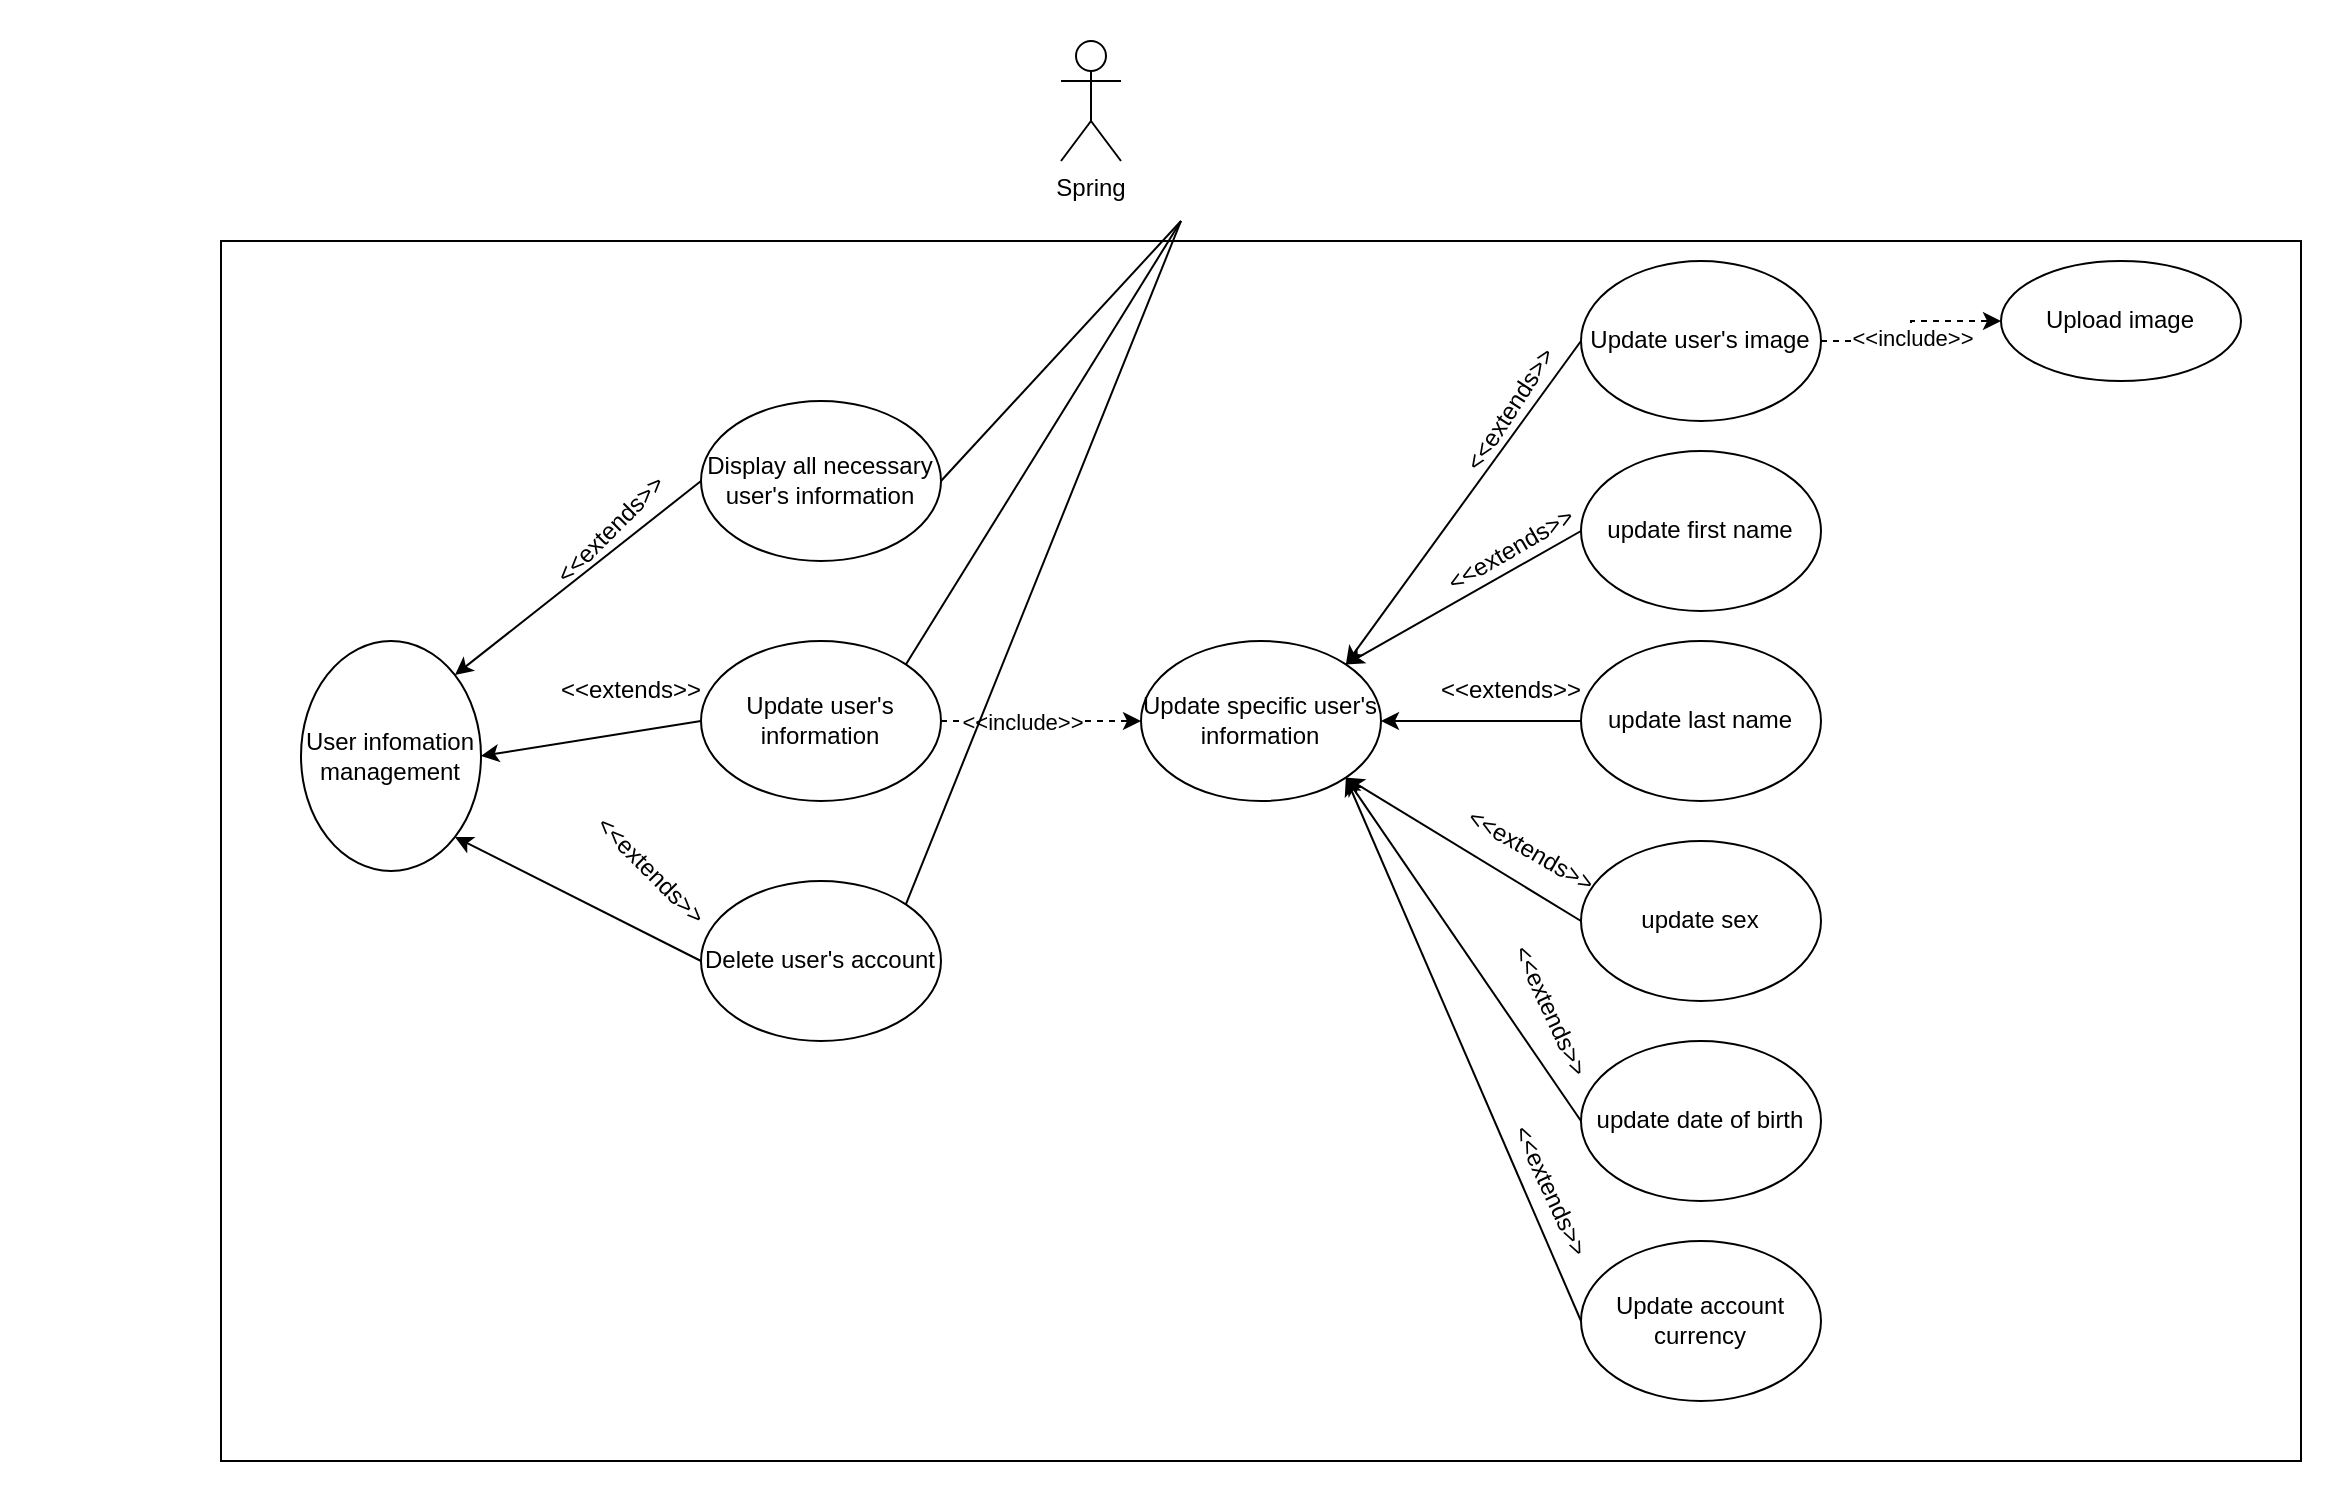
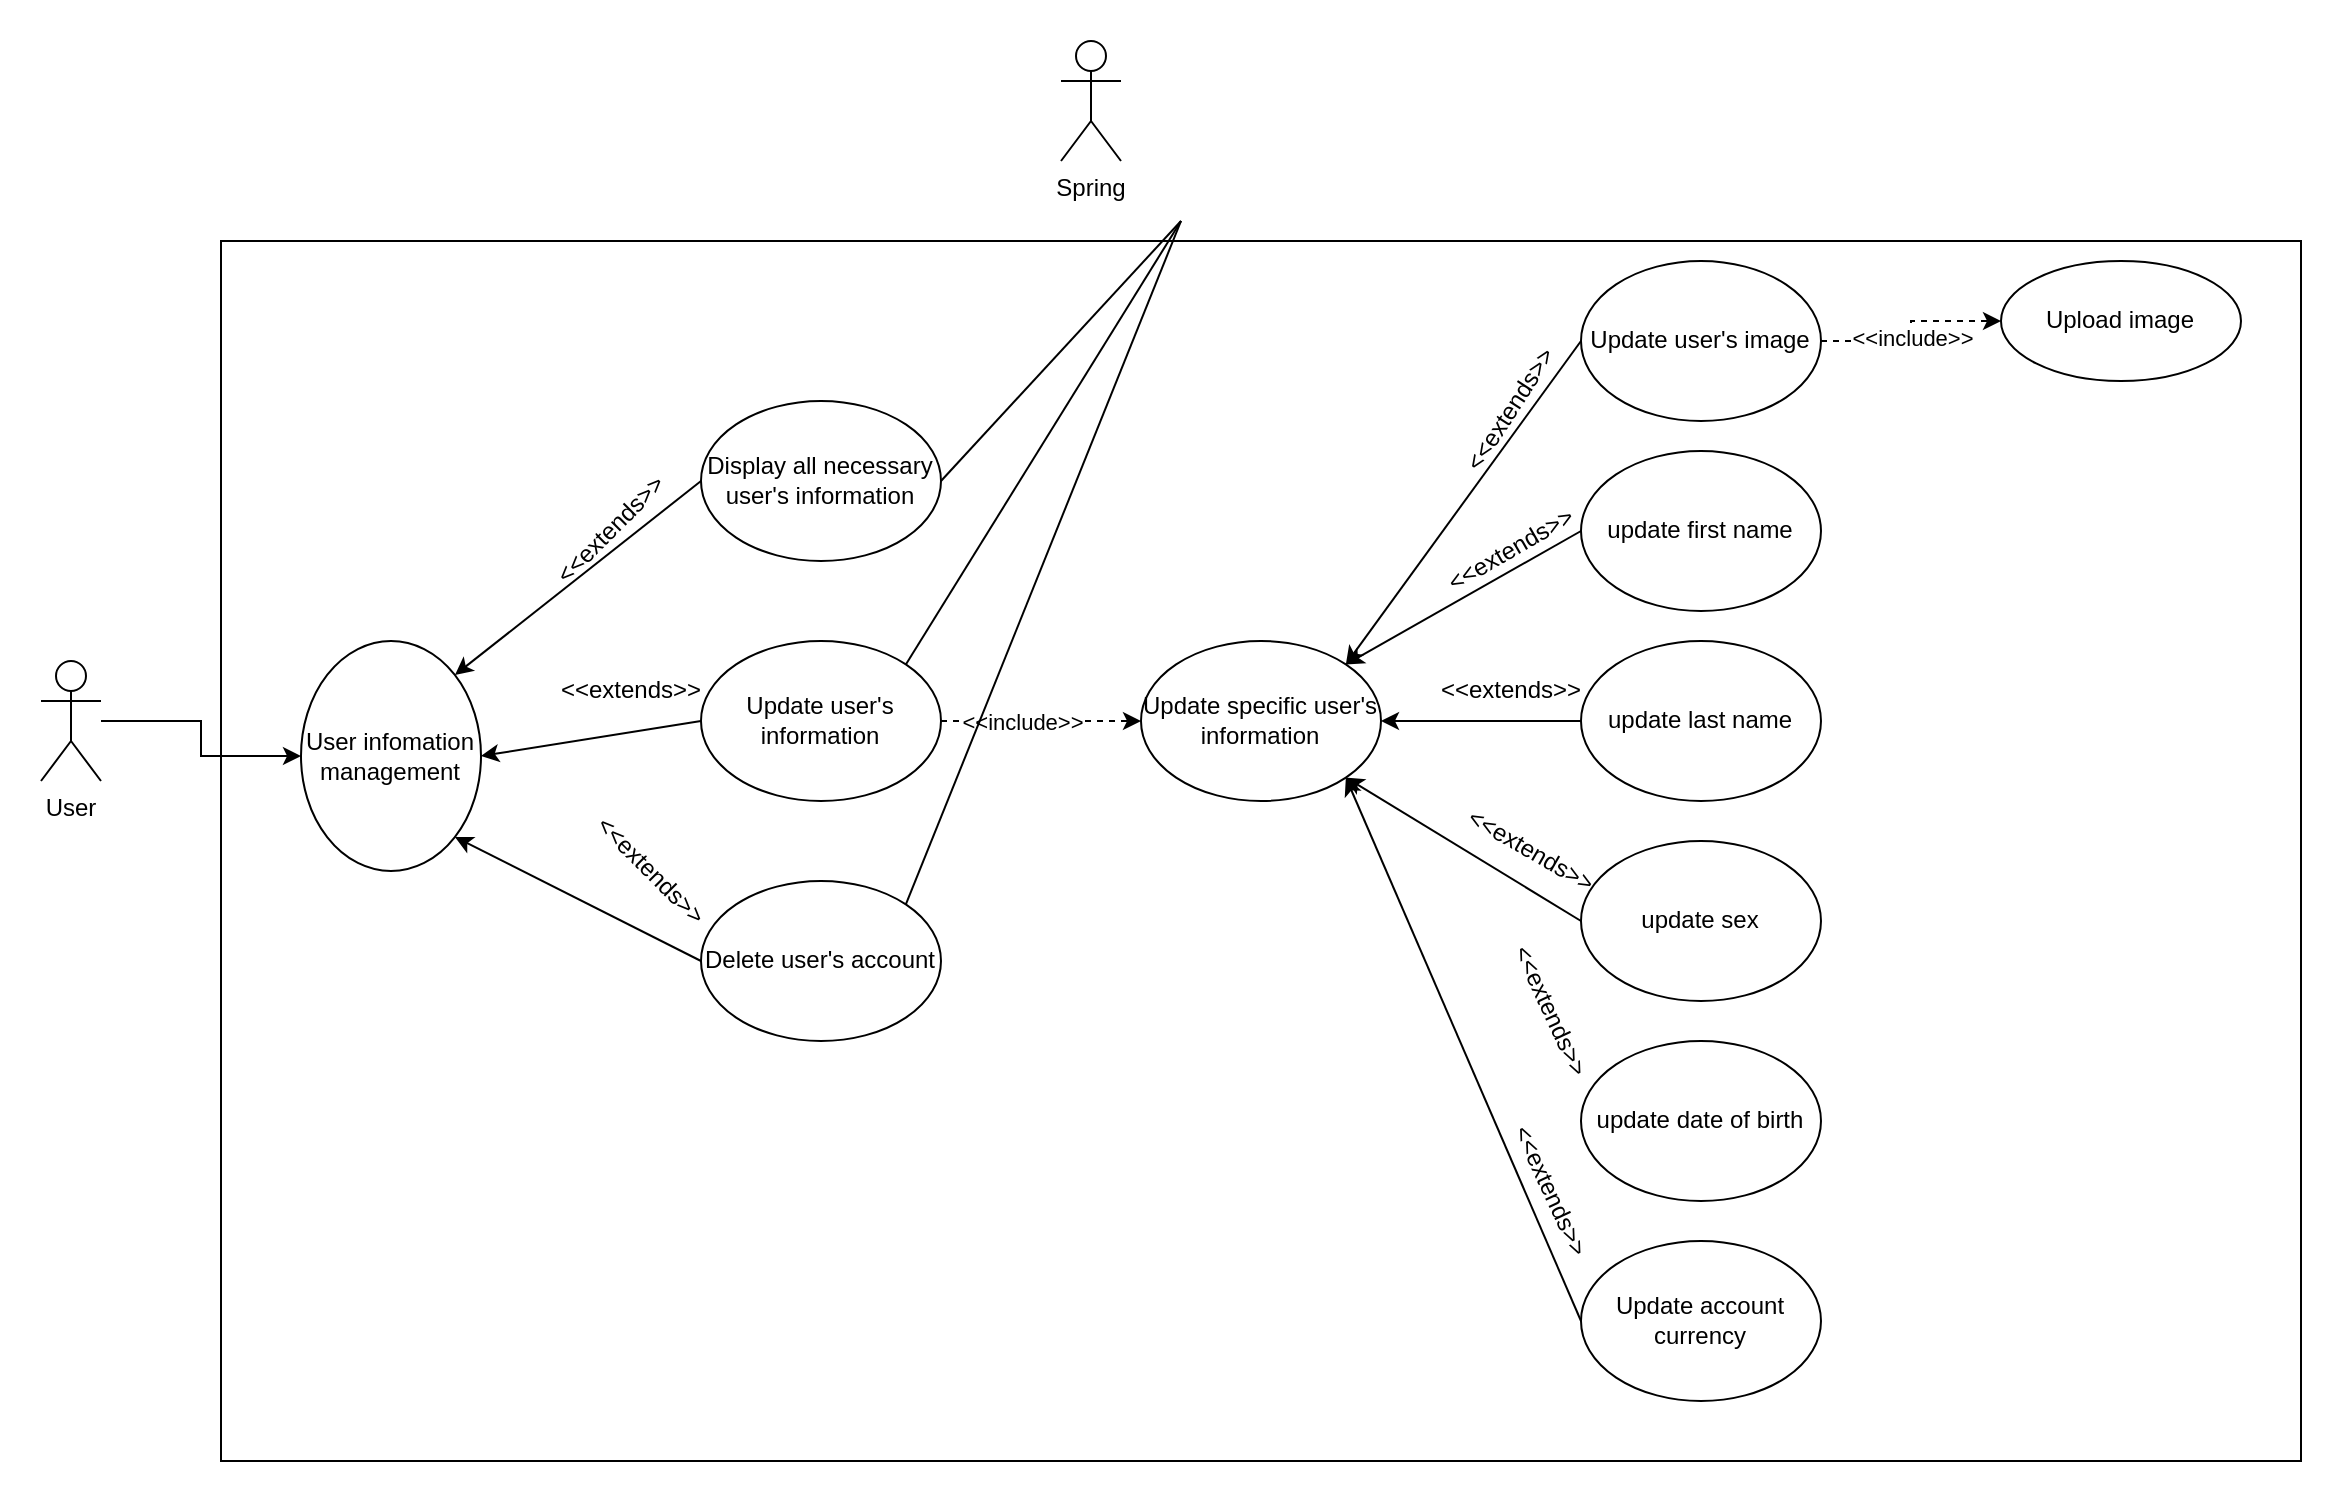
none -> (71, 721)
none -> (201, 732)
(1467, 955) -> none
